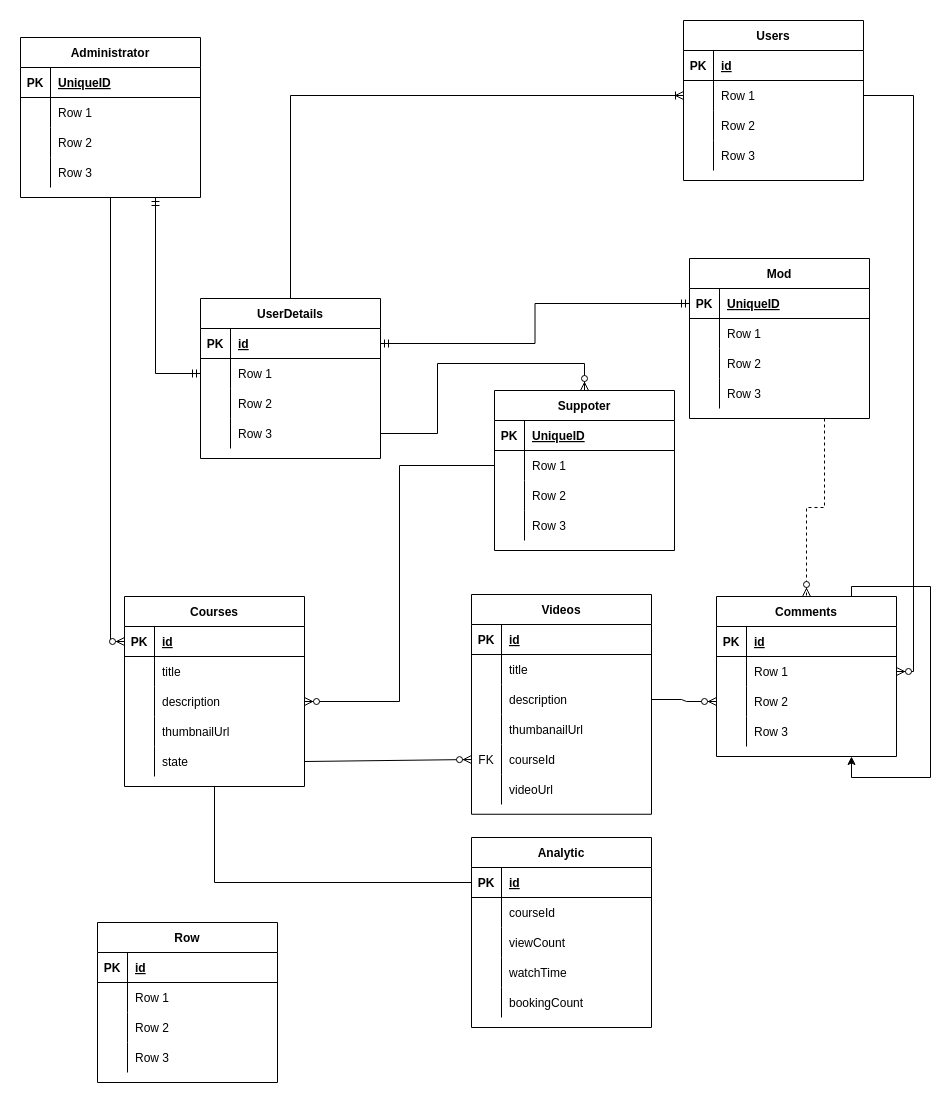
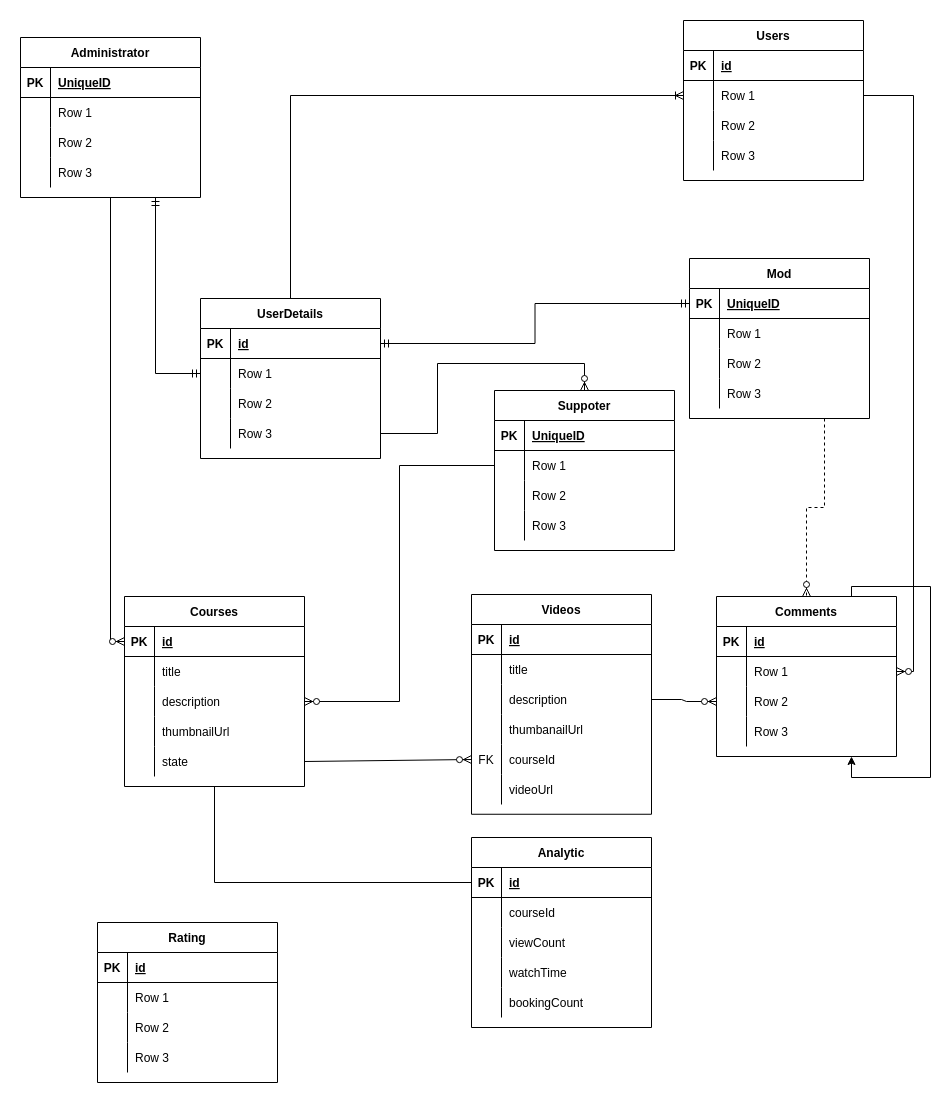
(187, 938) -> (187, 938)
